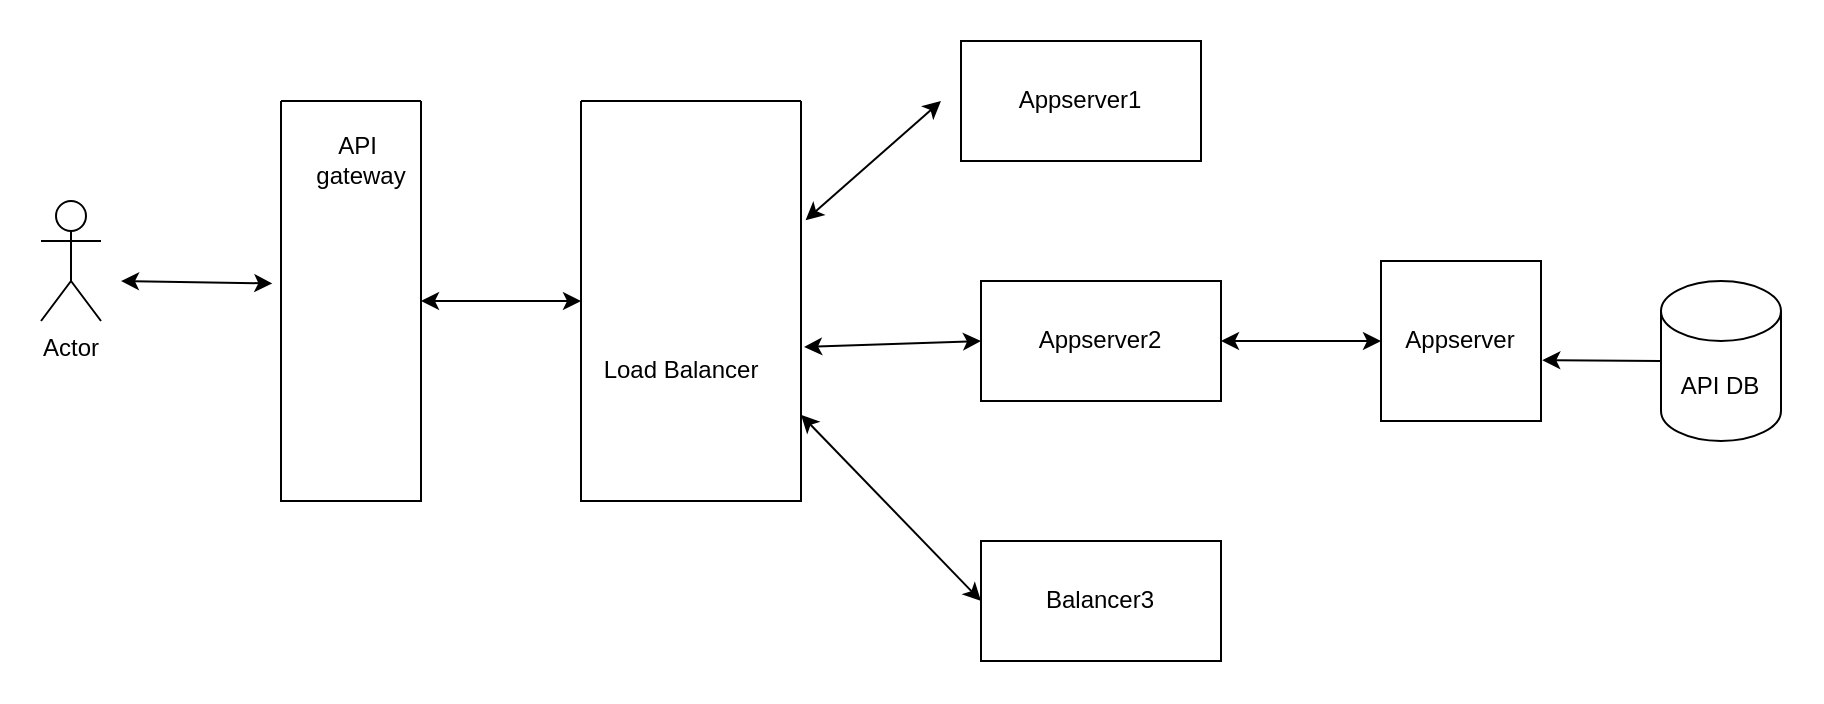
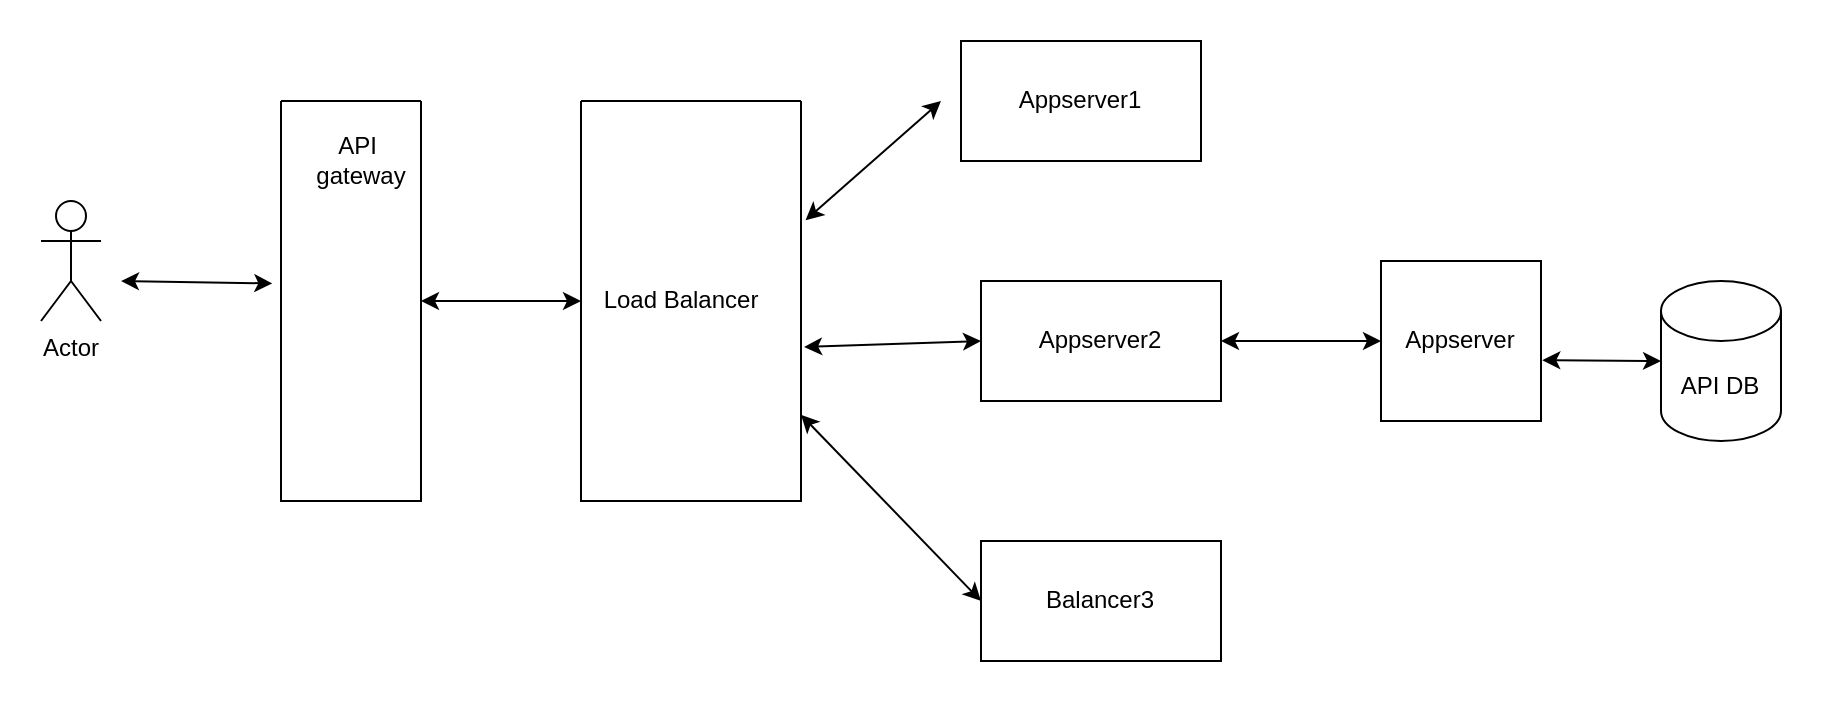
(1651, 361) -> (1646, 361)
(681, 371) -> (681, 301)
